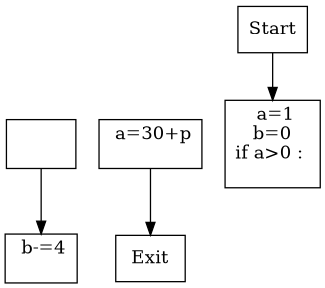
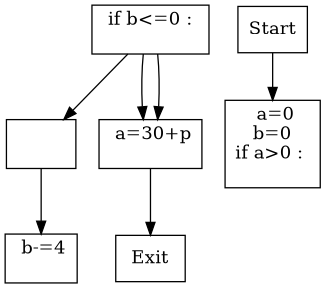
none -> (150, 30)
(273, 144) -> (273, 144)
